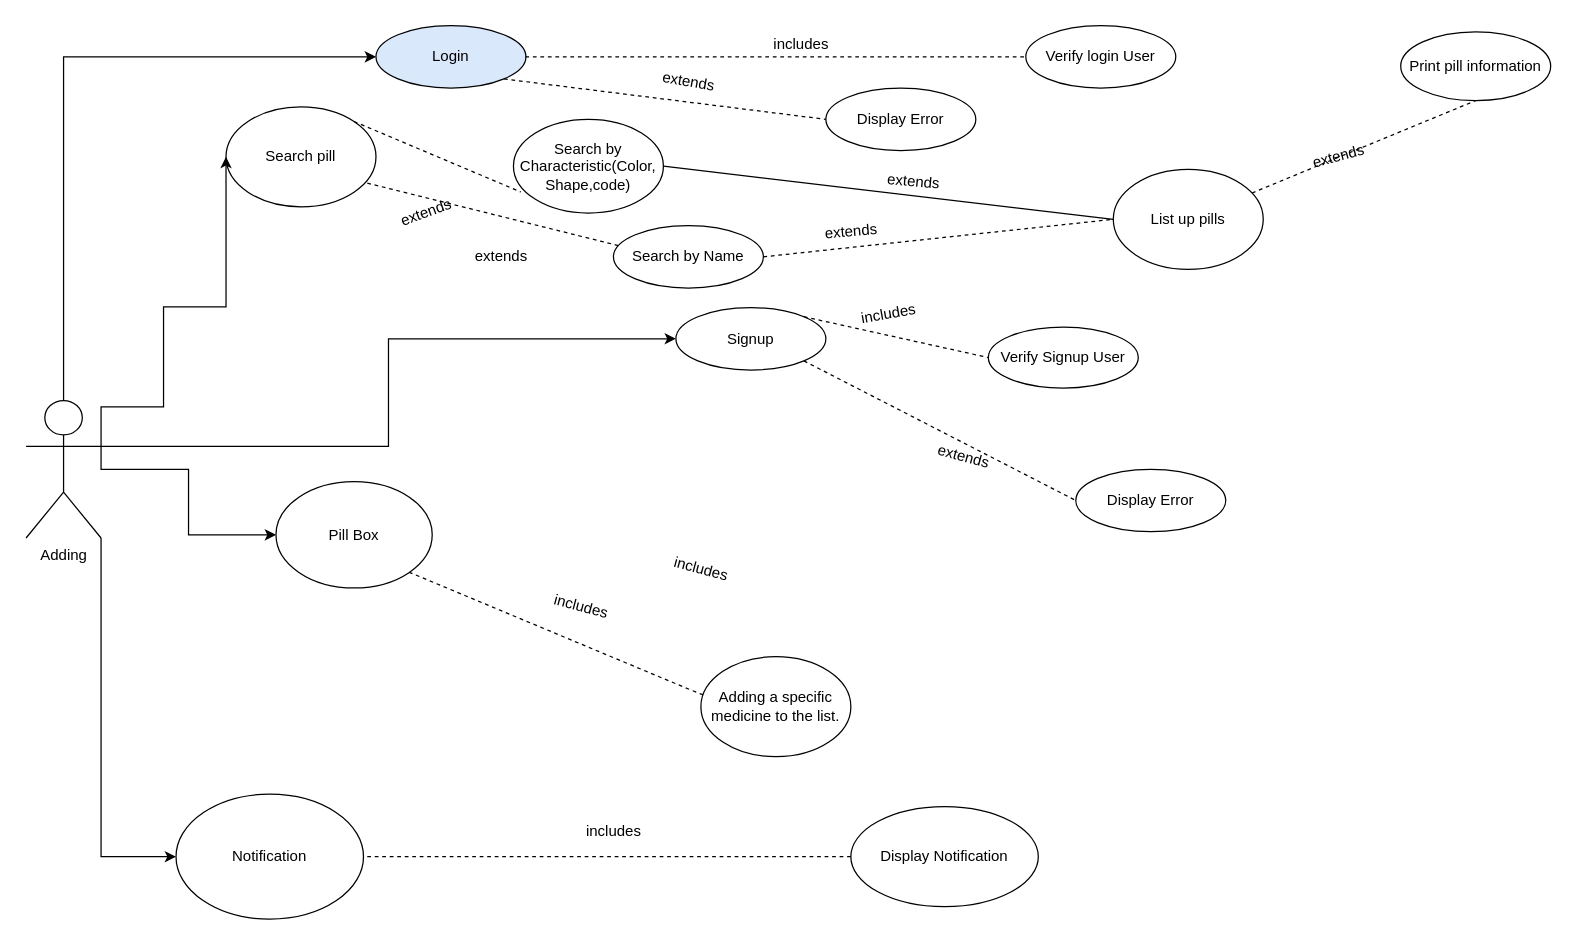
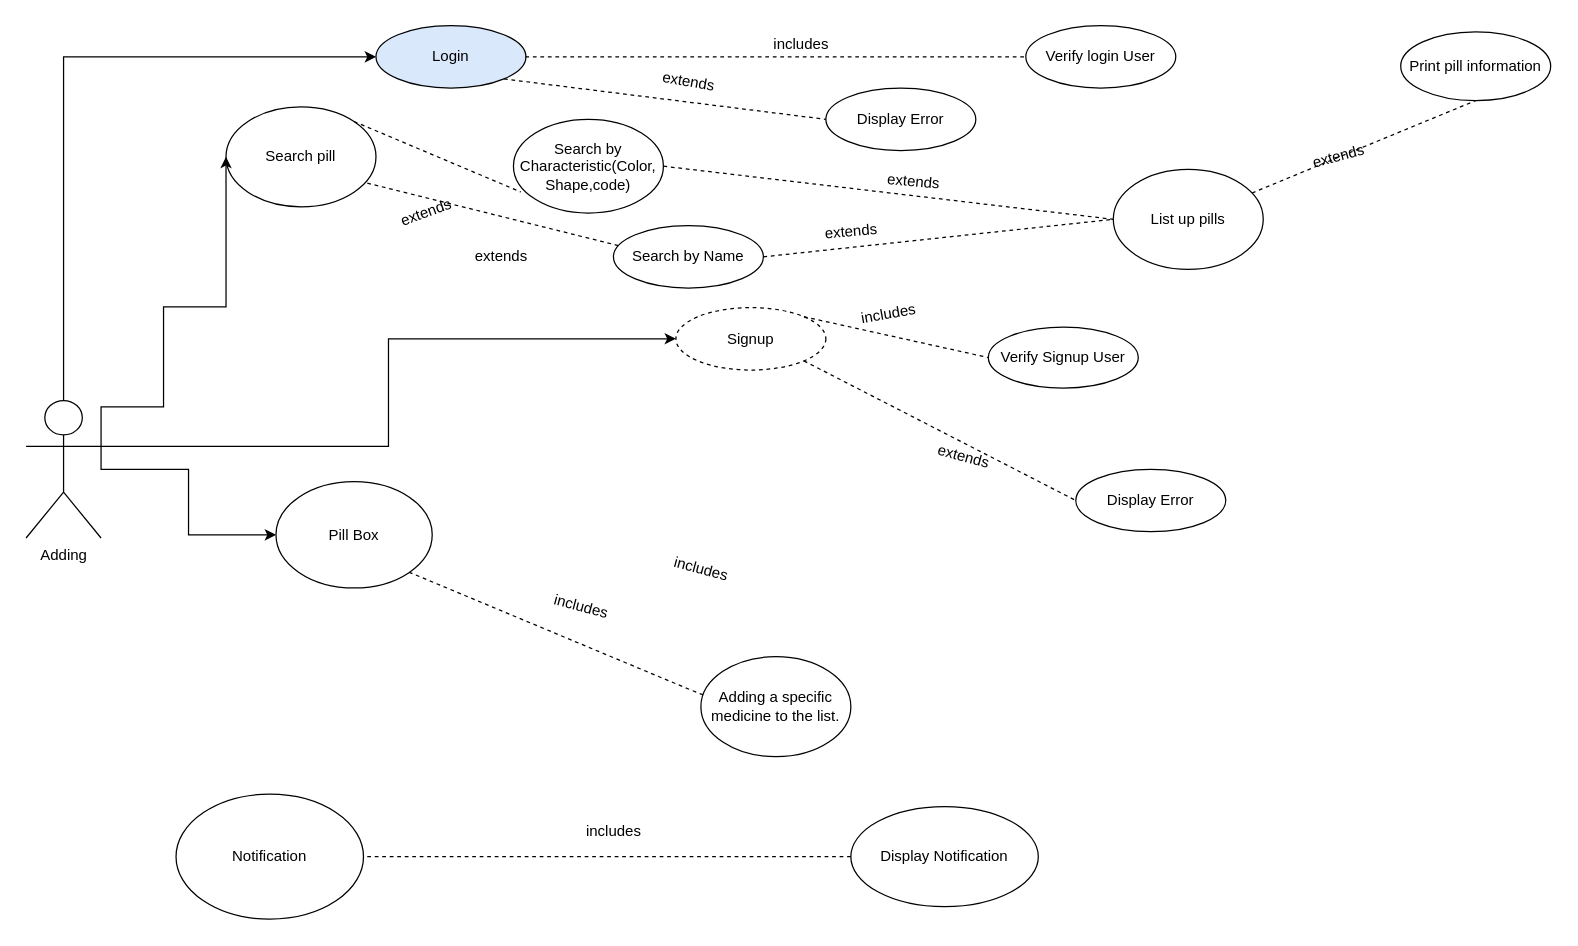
(885, 192) -> (885, 192)
(751, 339) -> (751, 339)
(101, 731) -> none
